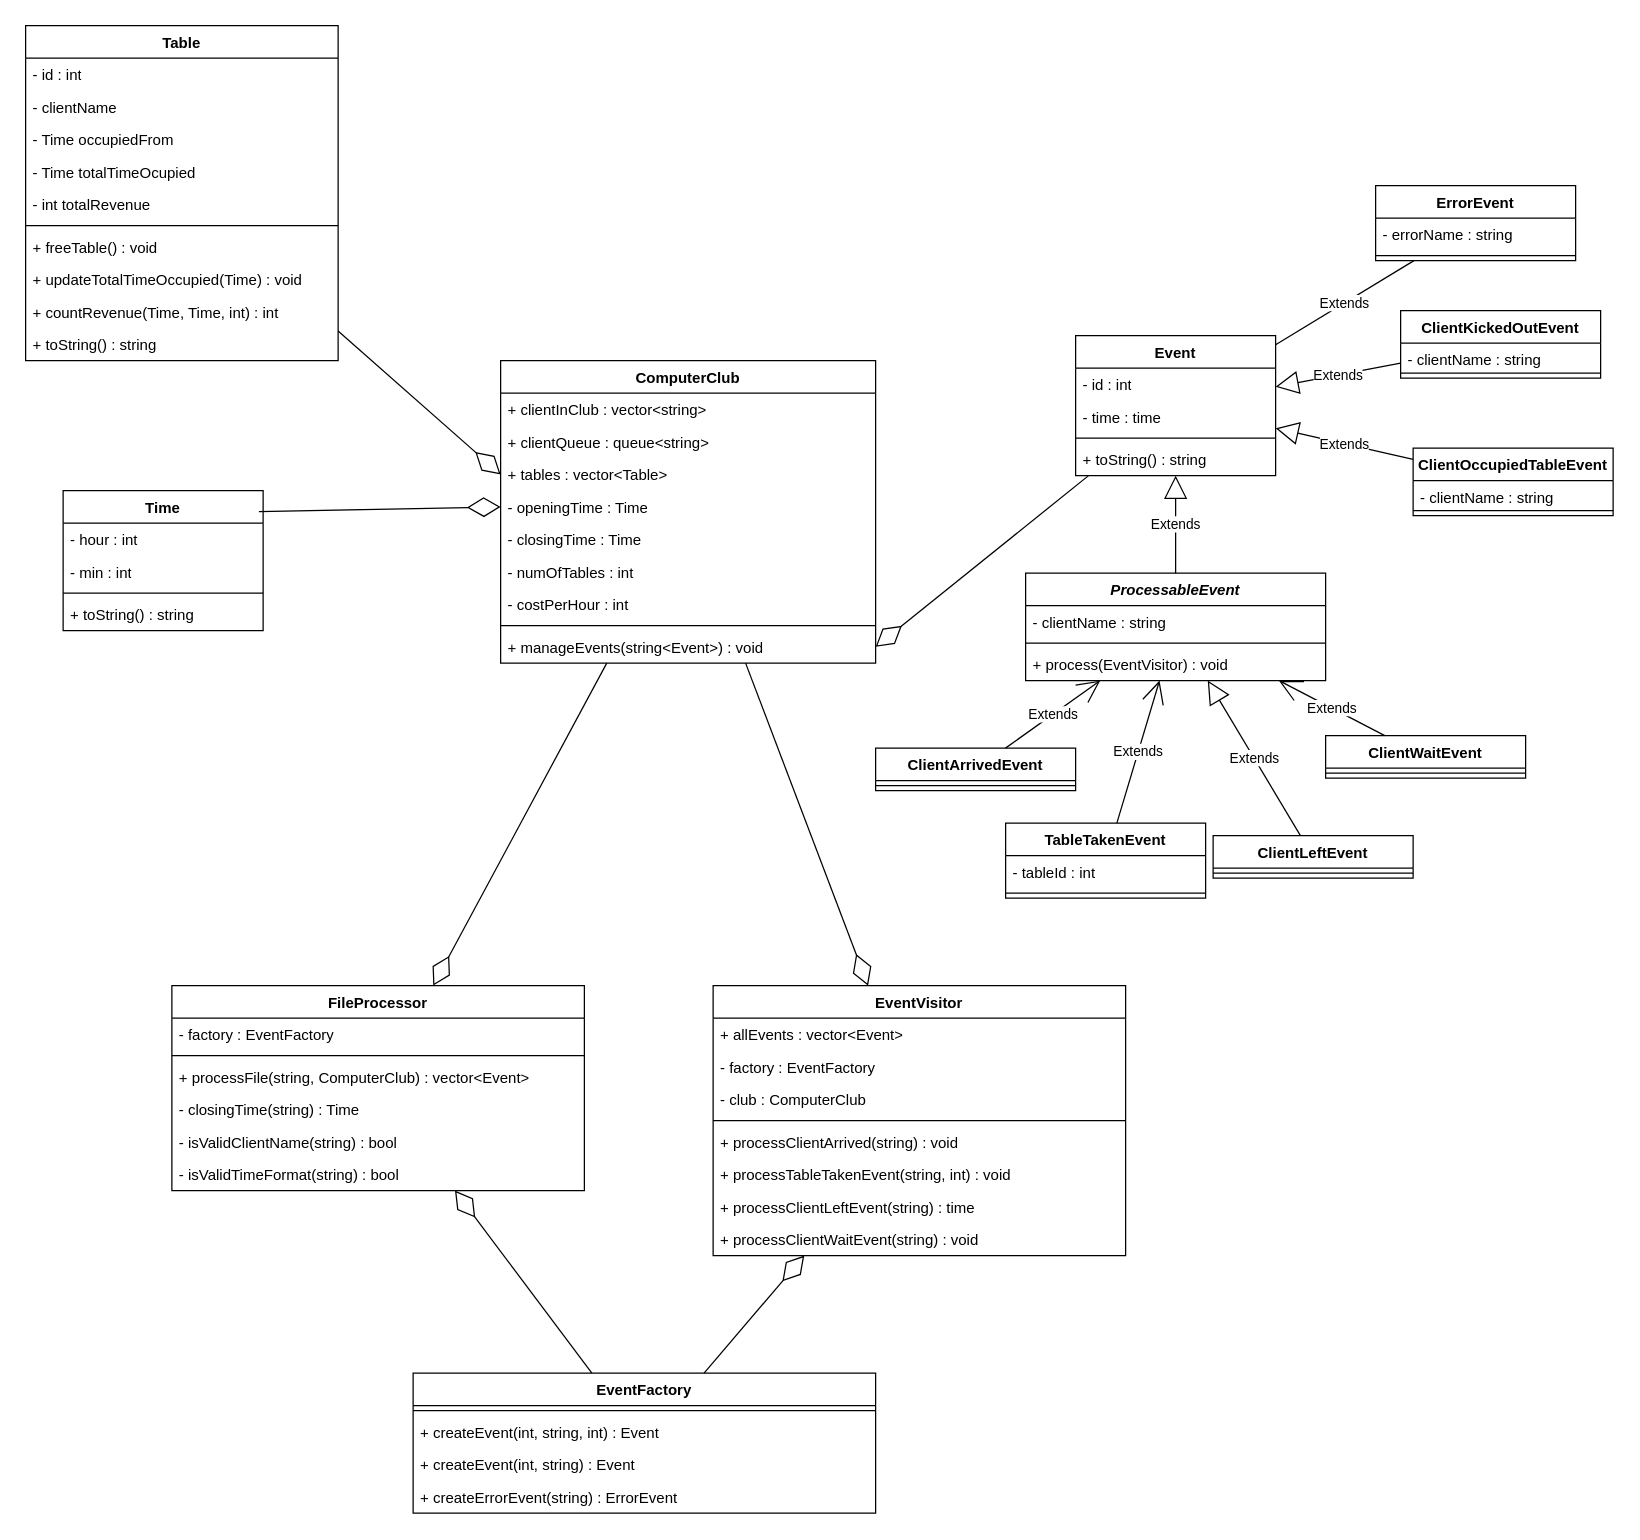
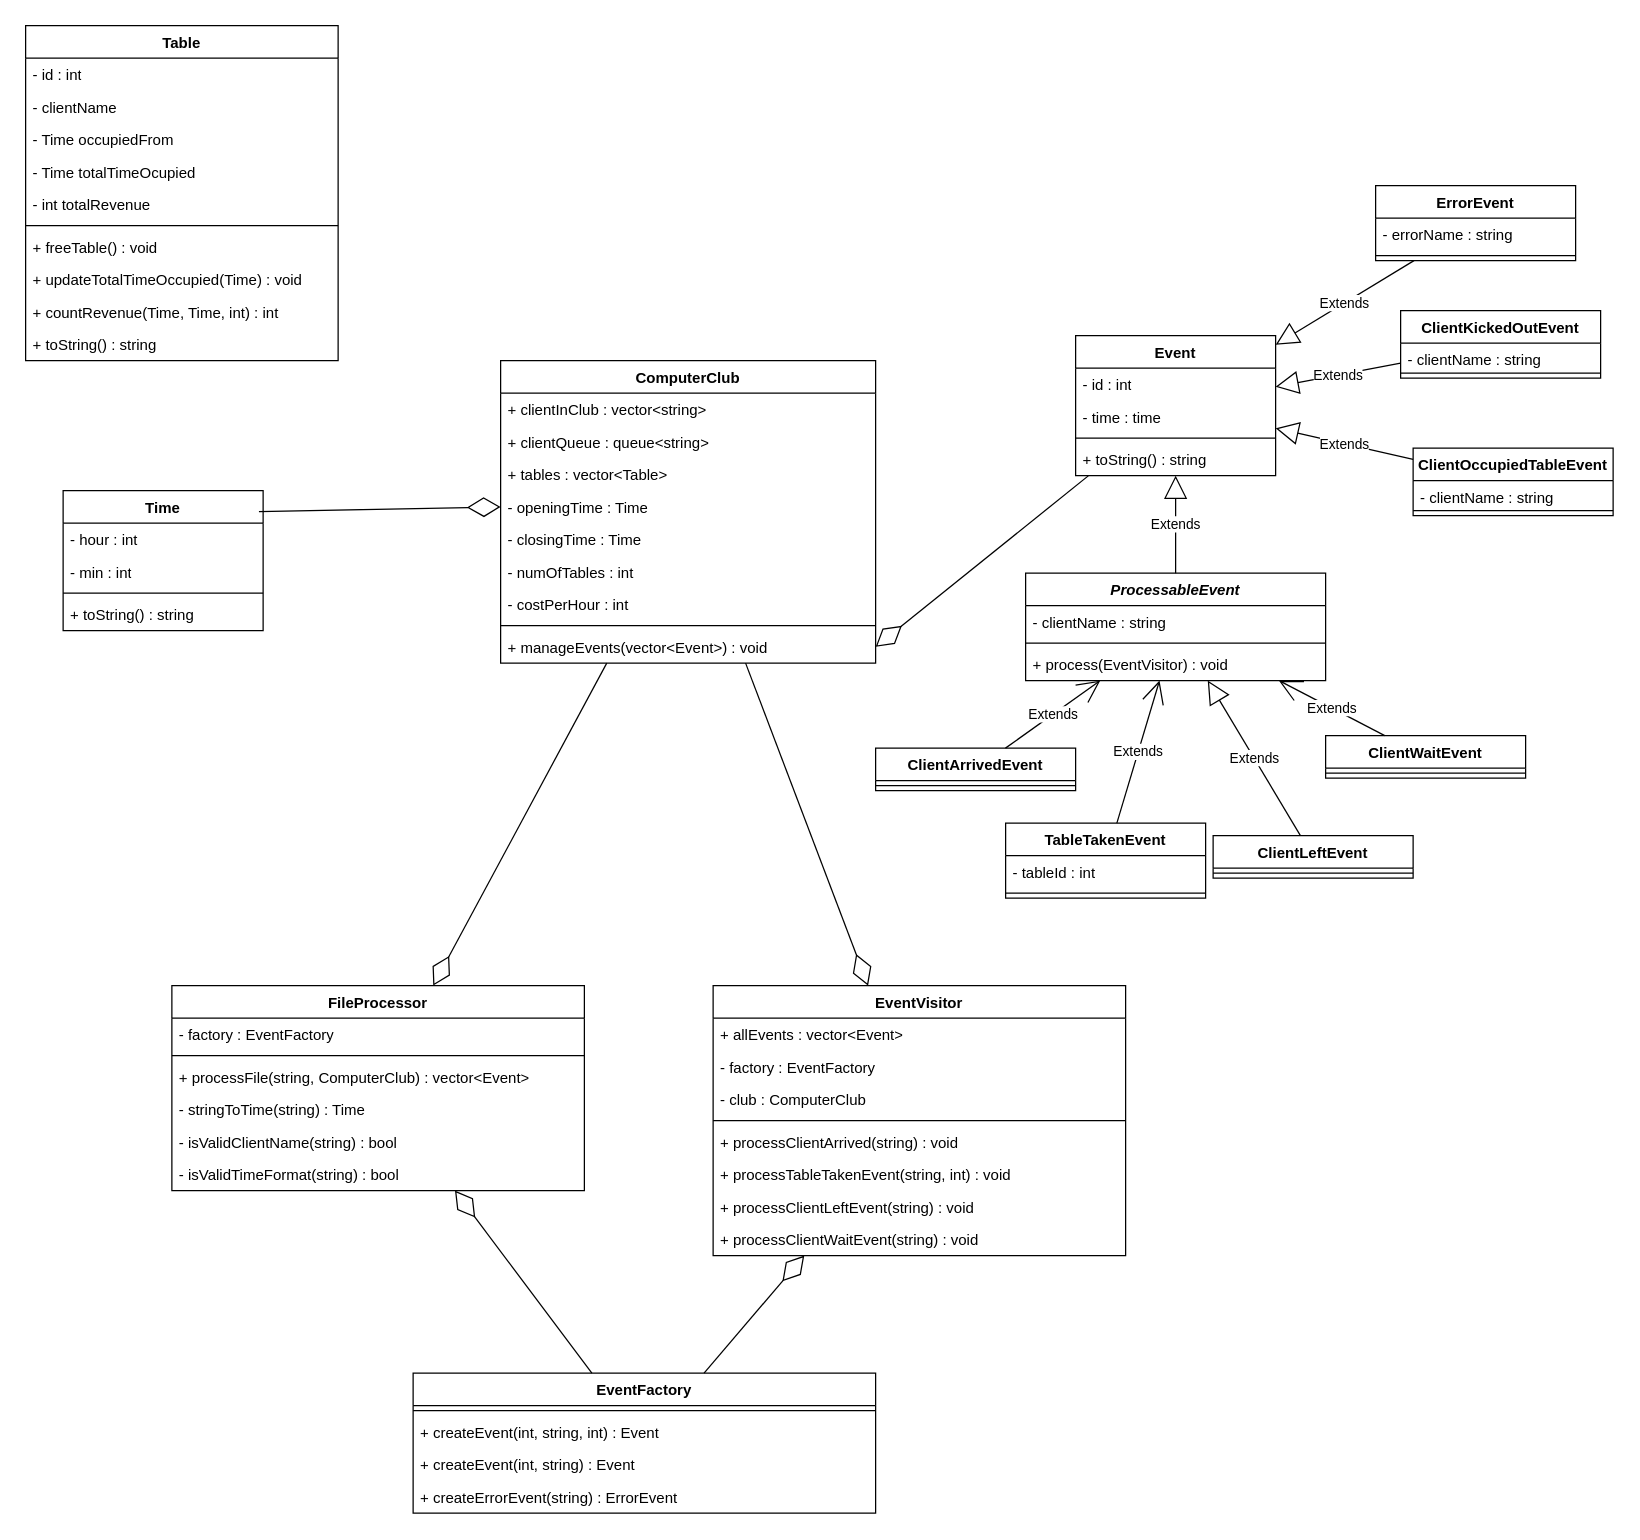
(1287, 338) -> (1296, 333)
(408, 393) -> none
(648, 648) -> (650, 648)
(279, 1111) -> (286, 1111)
(869, 1208) -> (869, 1208)
